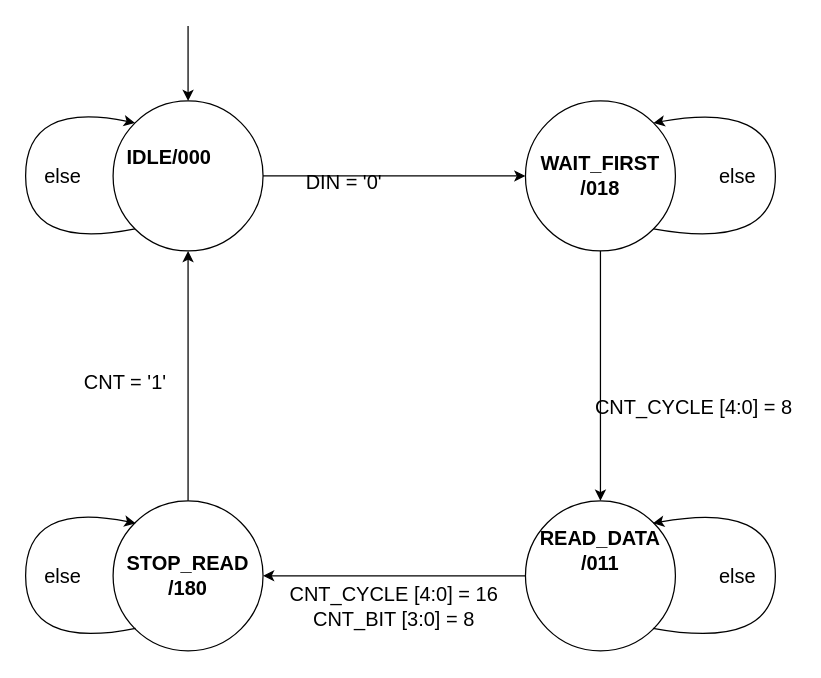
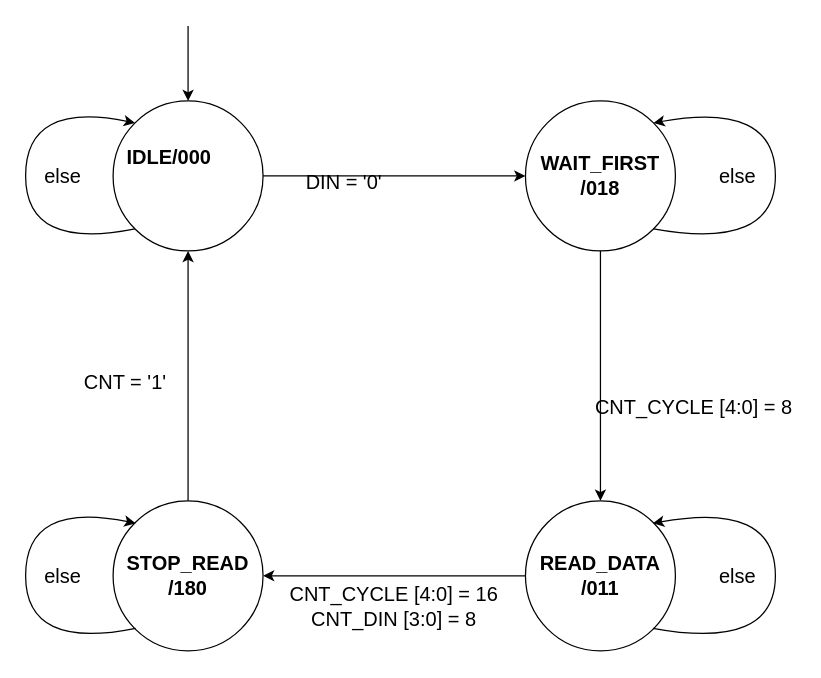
(601, 551) -> (601, 576)
(394, 607) -> (394, 607)
